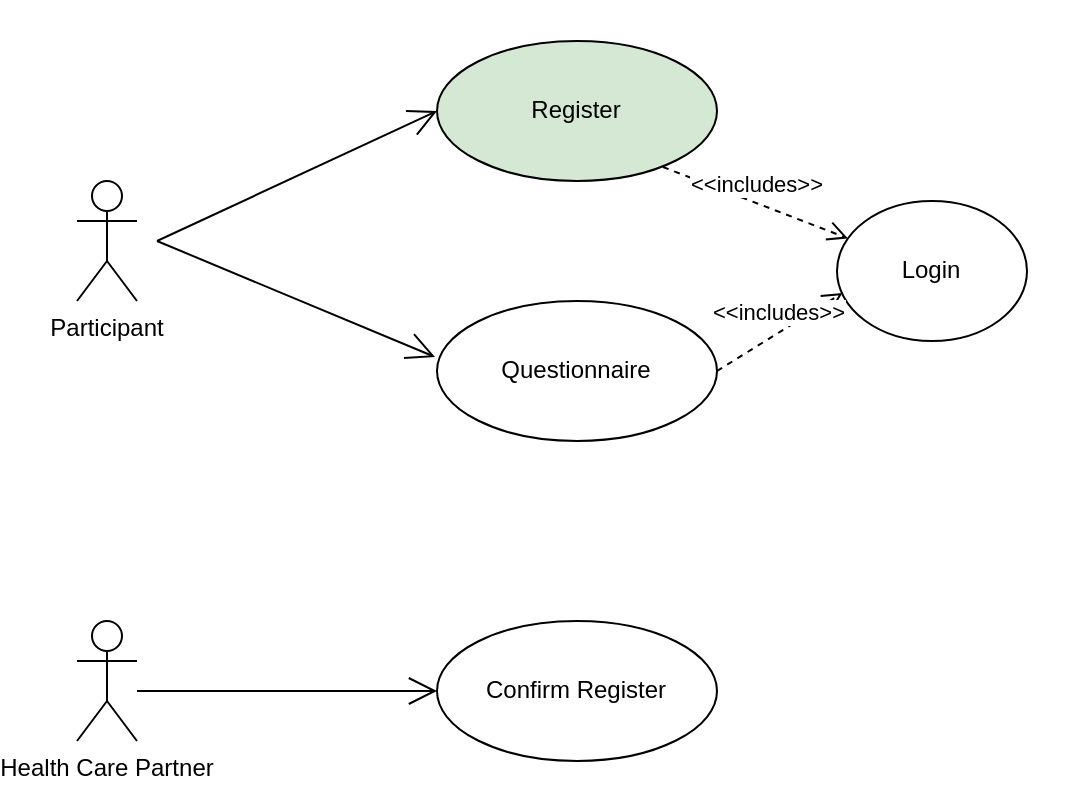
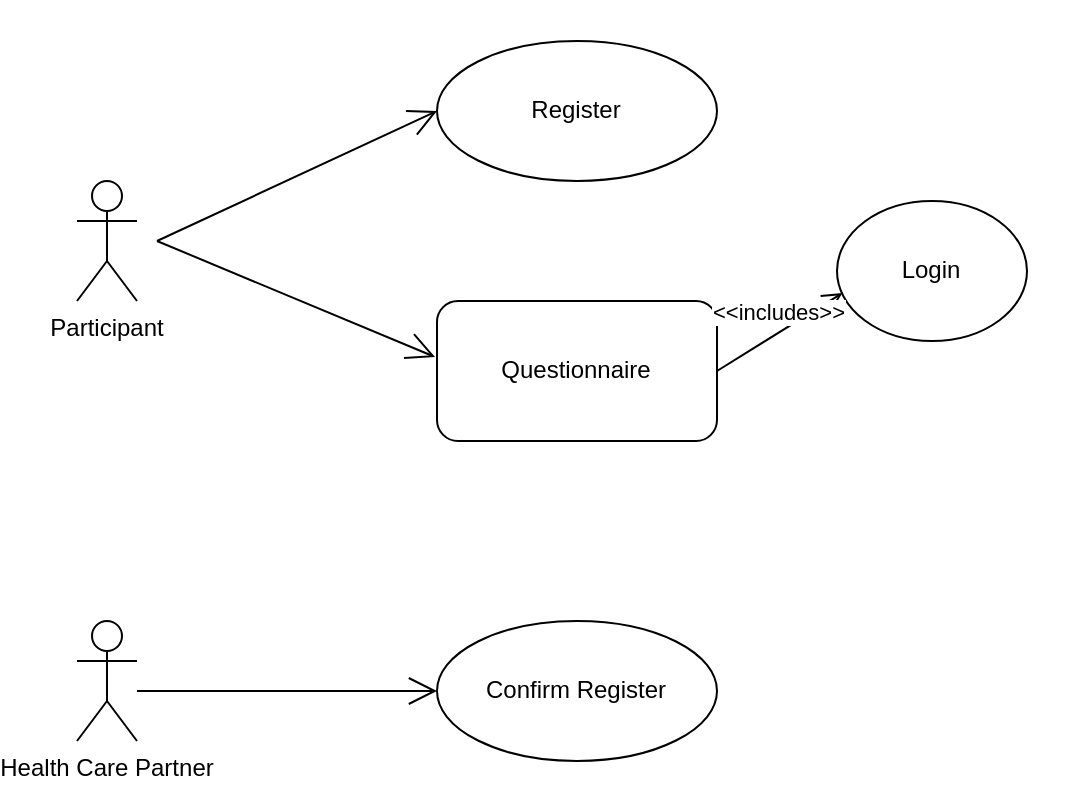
(577, 111) -> (577, 111)
(791, 217) -> none
(754, 348) -> (754, 348)
(577, 371) -> (577, 371)
